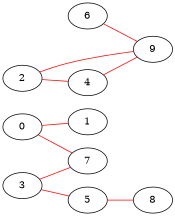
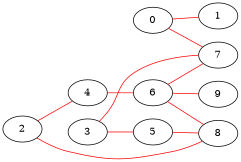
(86, 59) -> (119, 159)
(120, 66) -> (123, 93)
none -> (186, 74)
none -> (186, 113)
